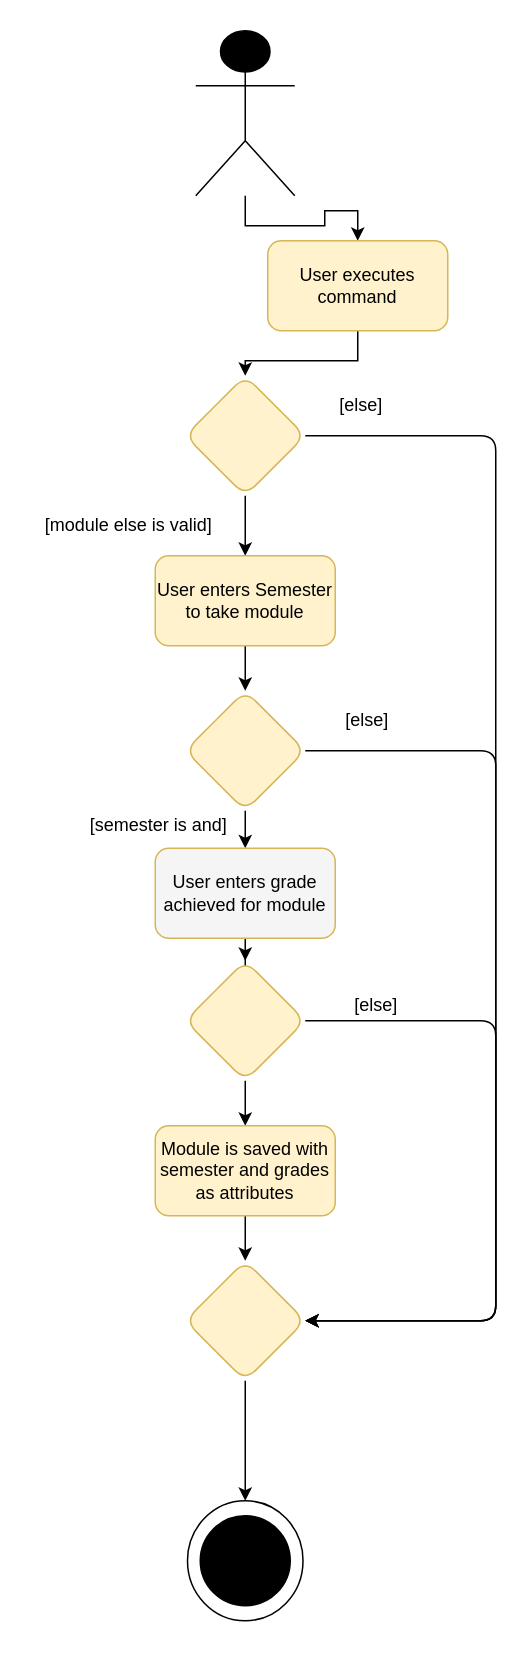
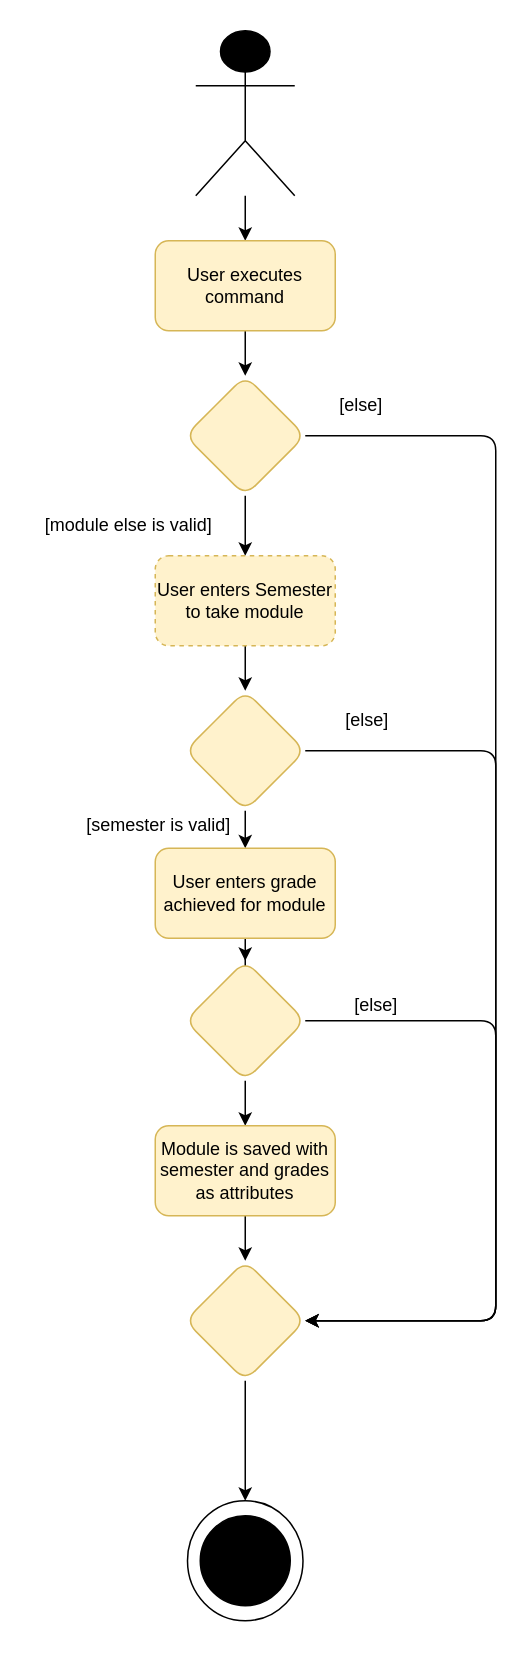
(358, 286) -> (245, 286)
(245, 601) -> (245, 601)
(159, 826) -> (159, 826)
(245, 893) -> (245, 893)
